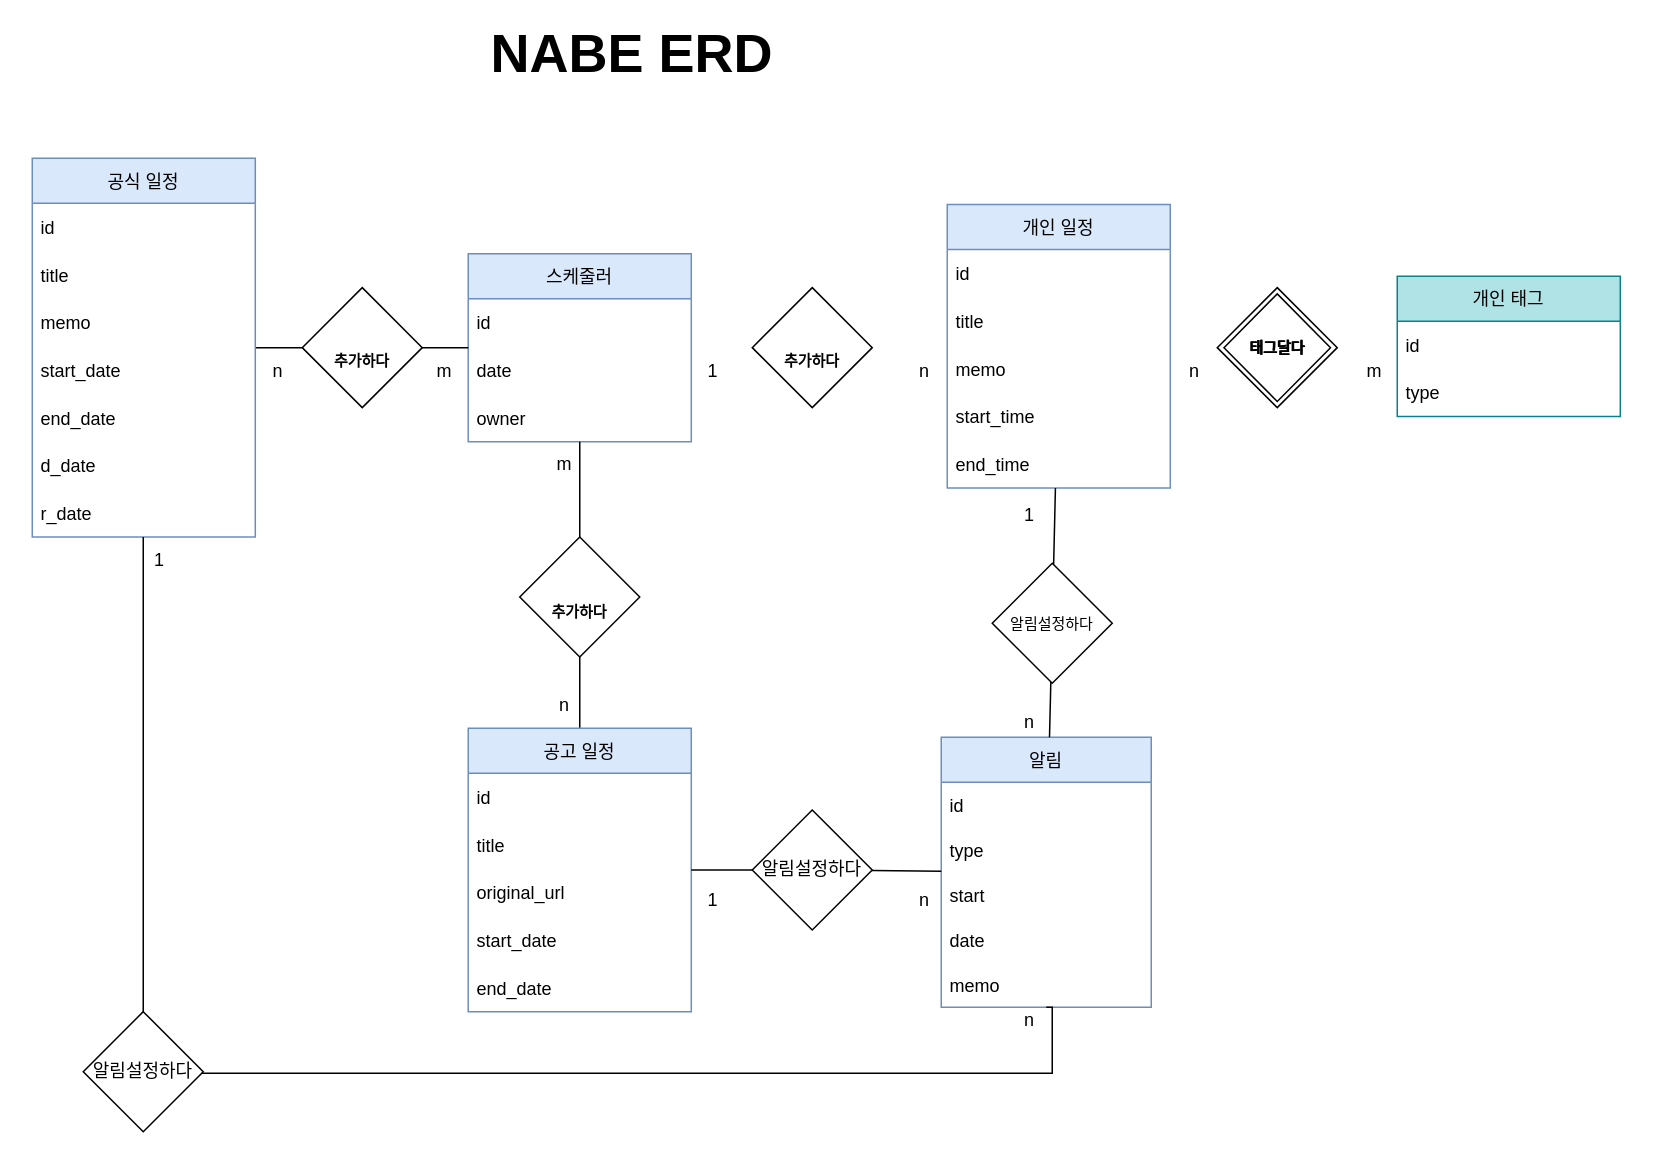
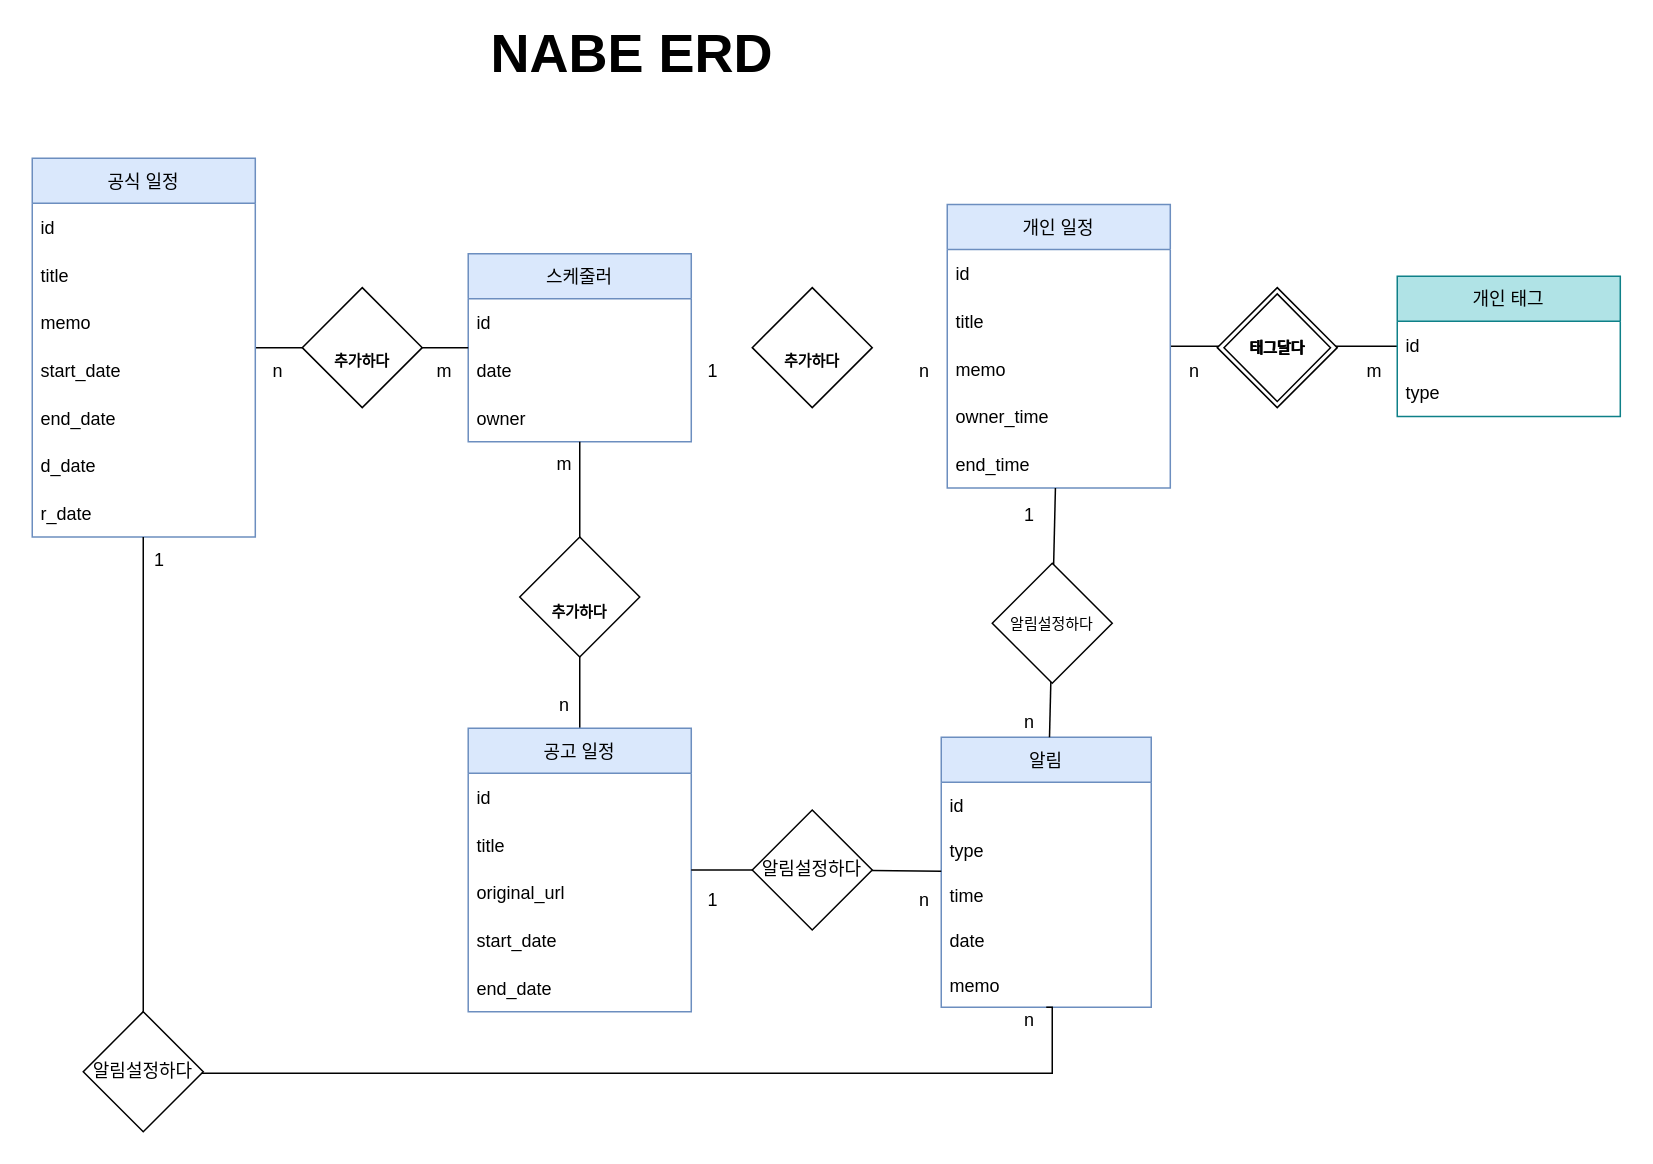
none -> (1365, 346)
(1004, 417) -> (1004, 417)
(975, 896) -> (967, 896)
